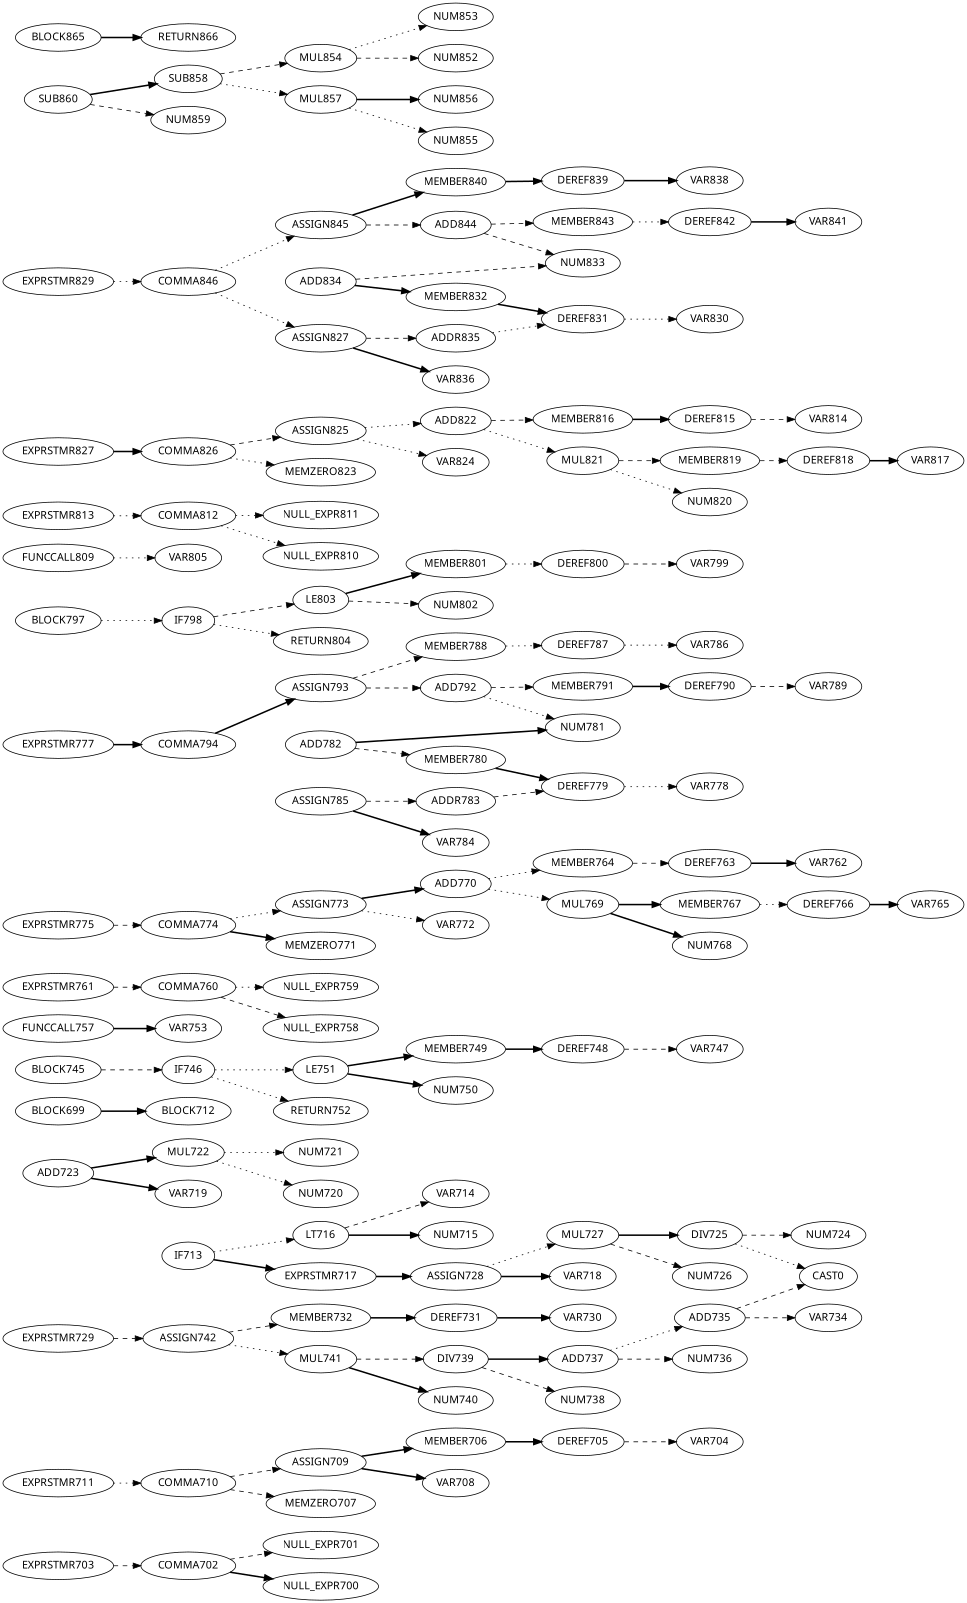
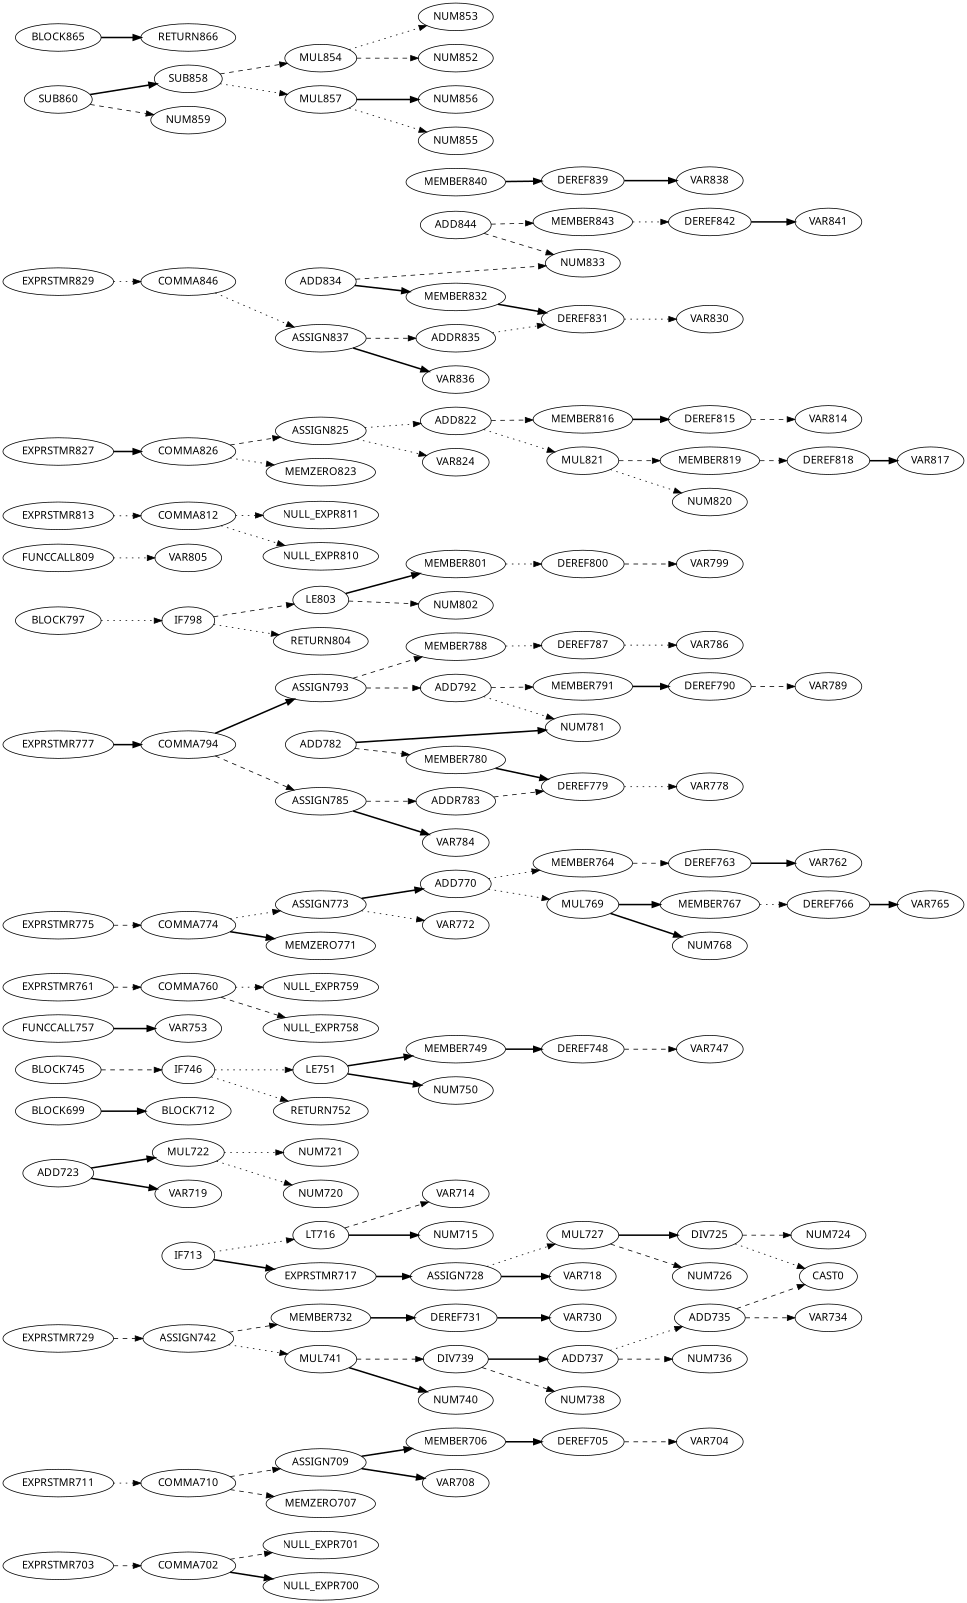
(321, 225) -> none
(321, 338) -> (321, 338)
none -> (251, 771)
